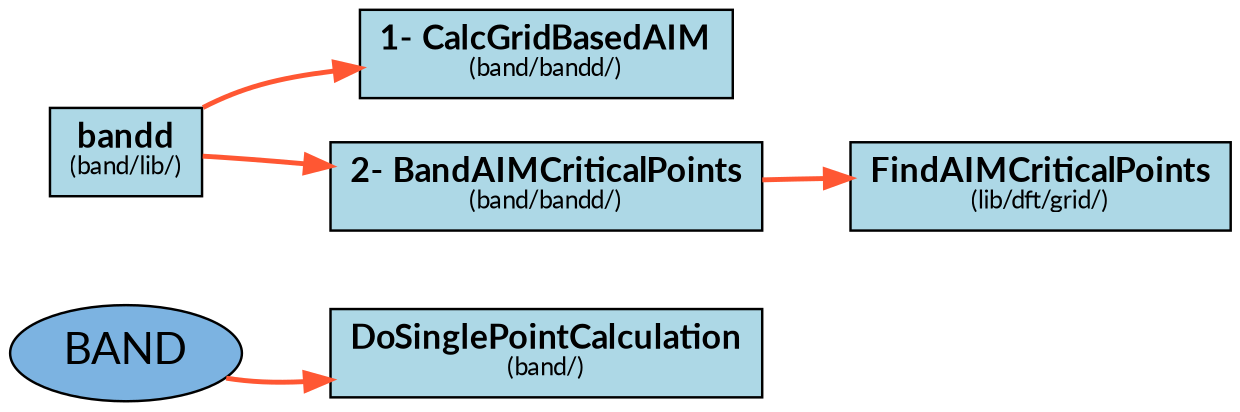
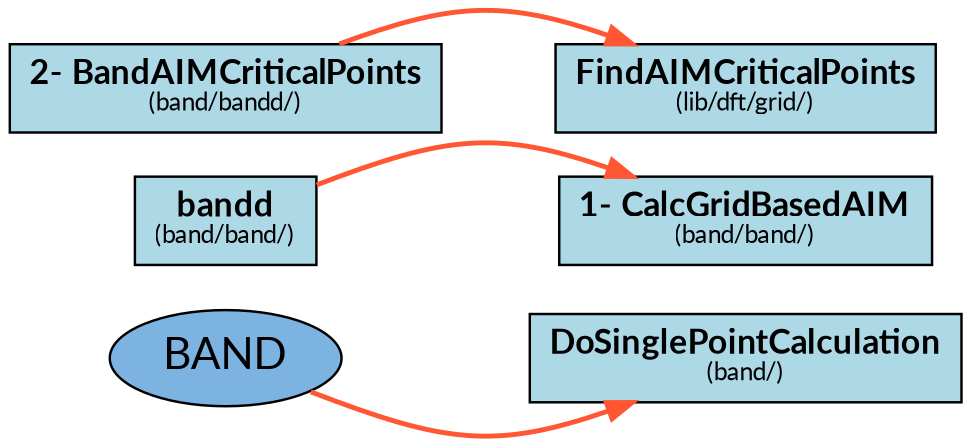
(546, 69) -> (746, 236)
(254, 160) -> none
(126, 167) -> (226, 236)
